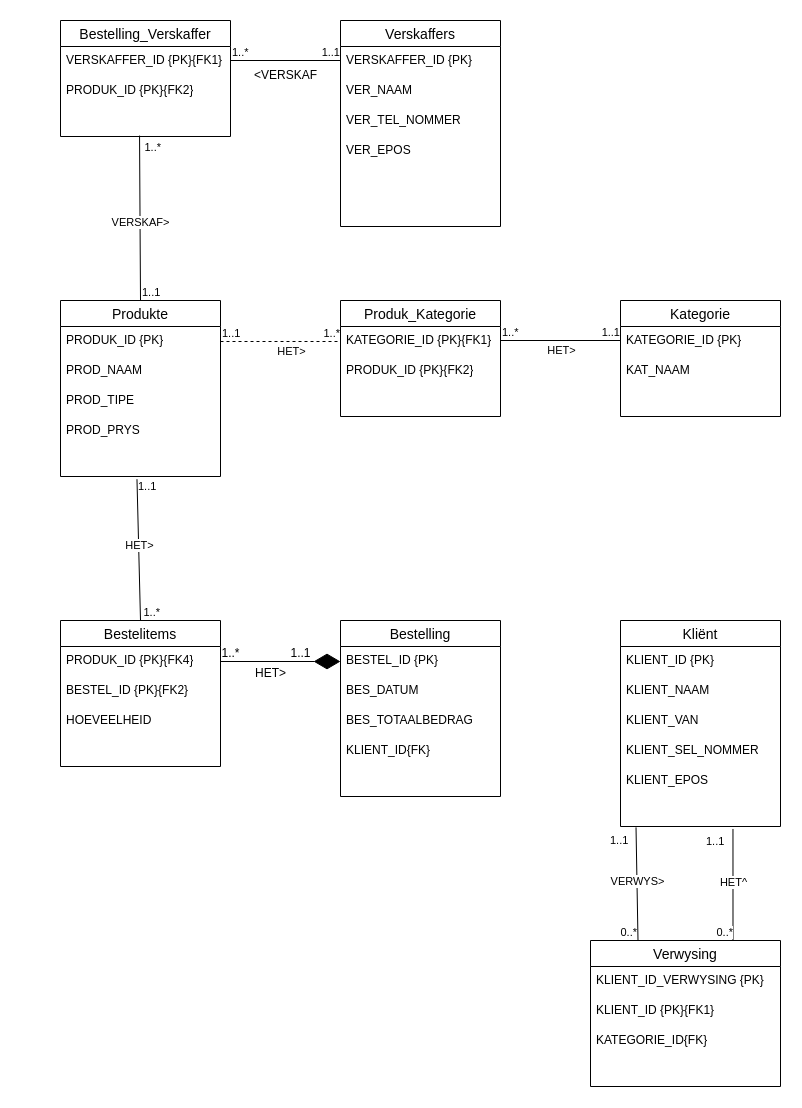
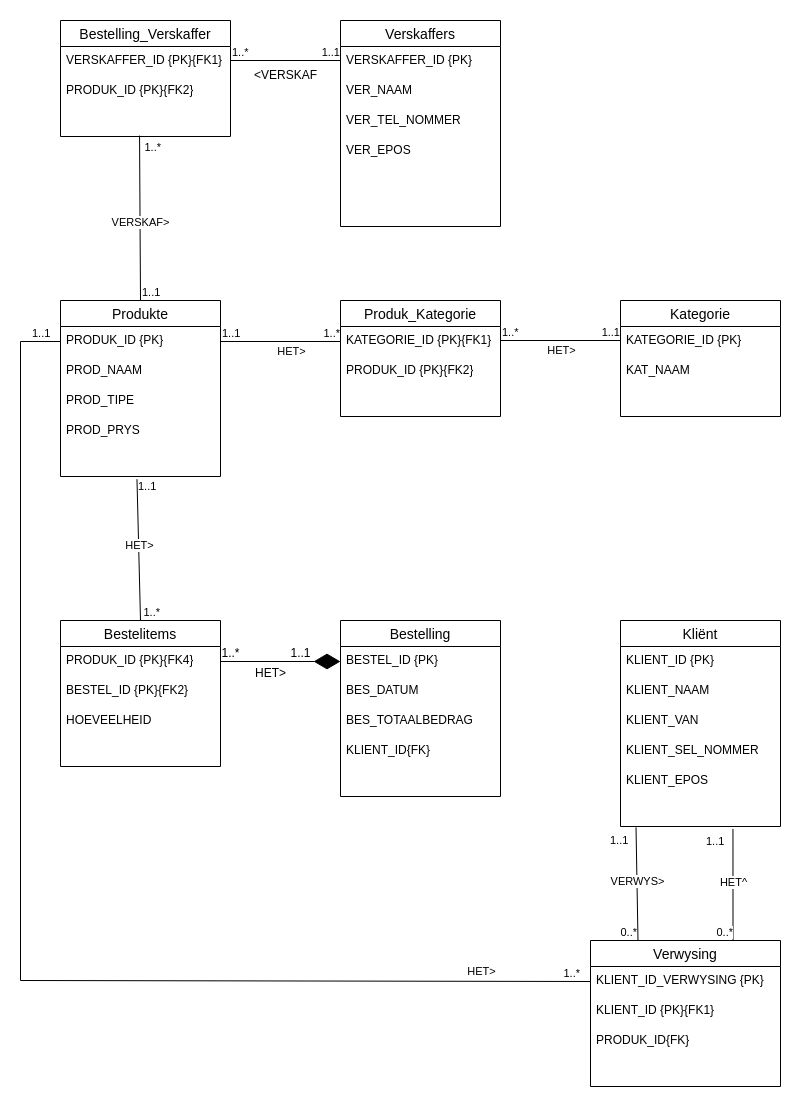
(280, 342) -> (280, 342)
none -> (21, 926)
(650, 1041) -> (640, 1041)
